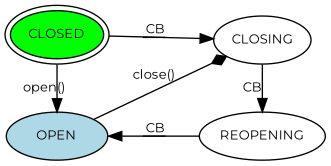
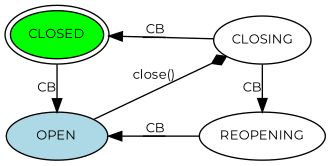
(155, 37) -> (168, 38)
(46, 88) -> (46, 88)
